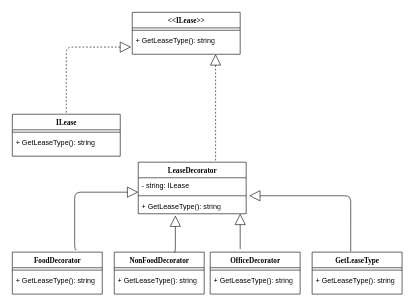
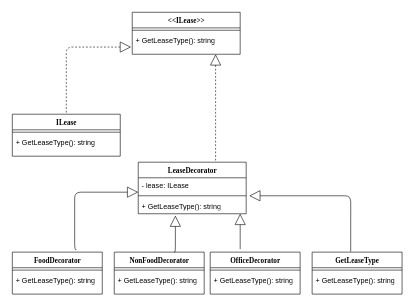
(170, 186) -> (168, 186)
